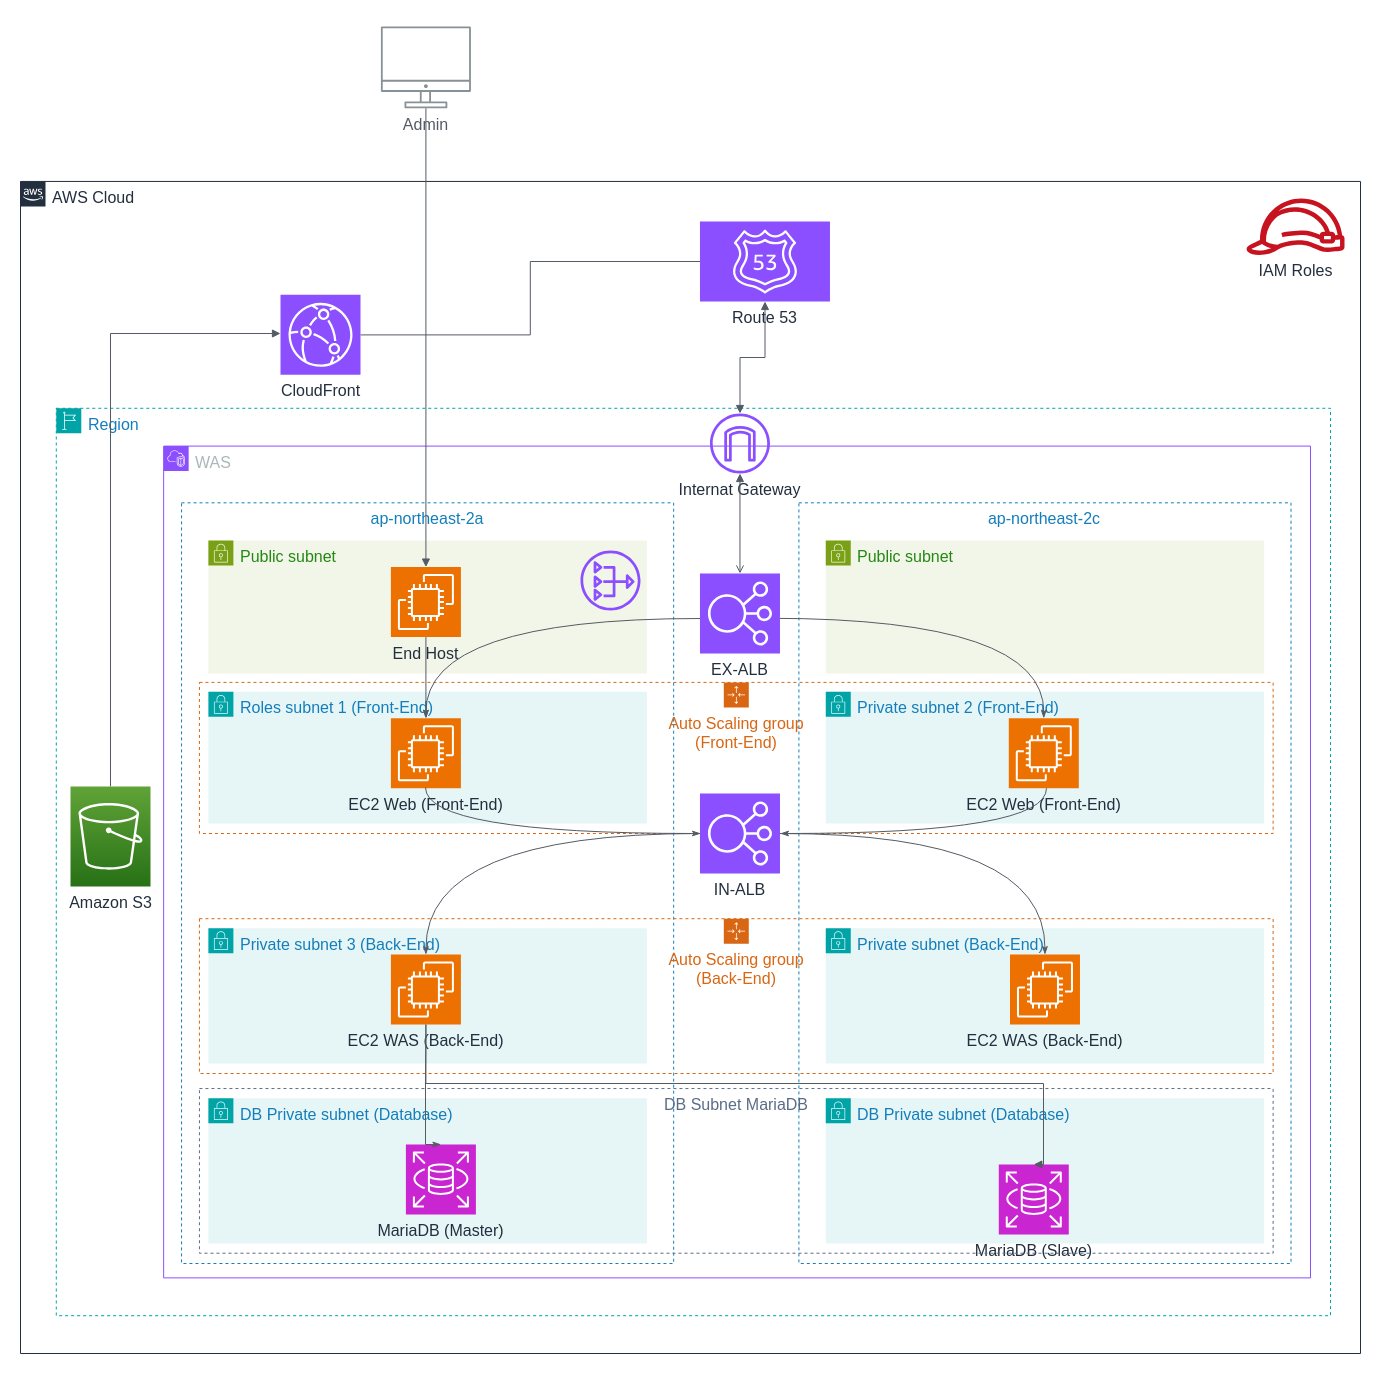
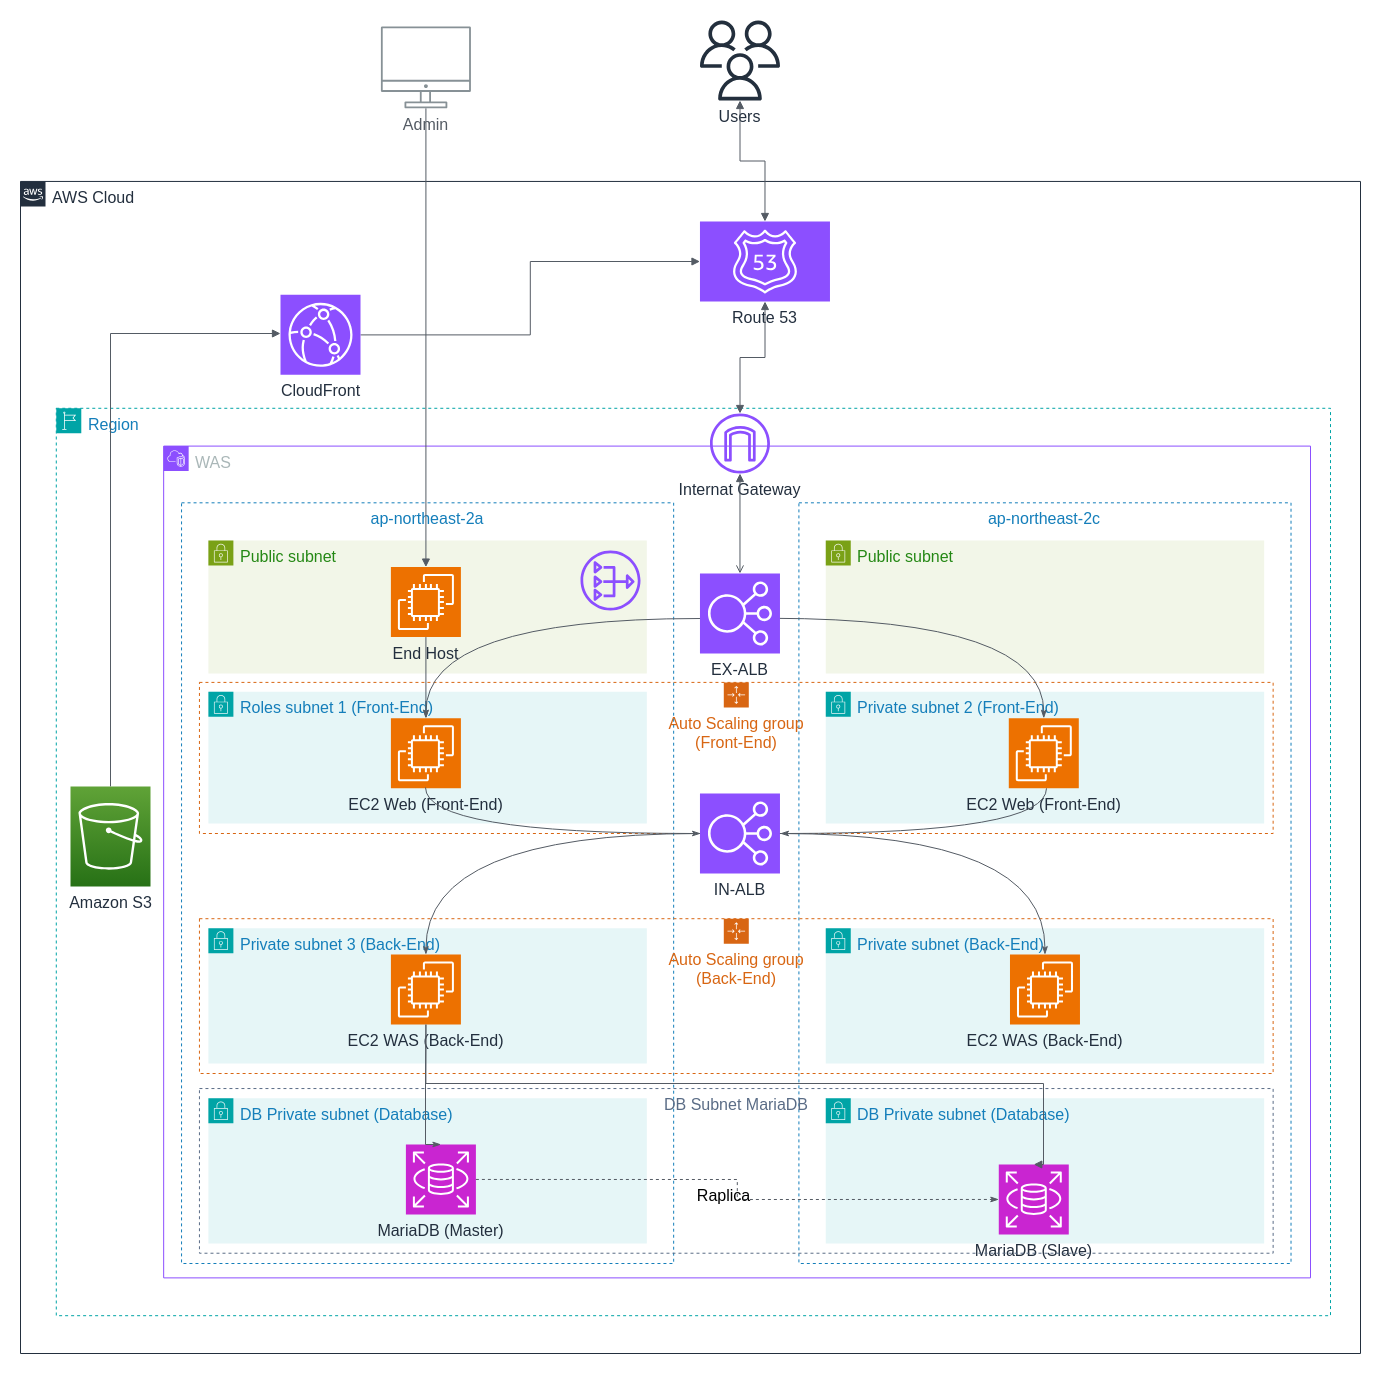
none -> (740, 61)
none -> (740, 116)
(1296, 227) -> none
(694, 262) -> (690, 262)
none -> (737, 1187)
